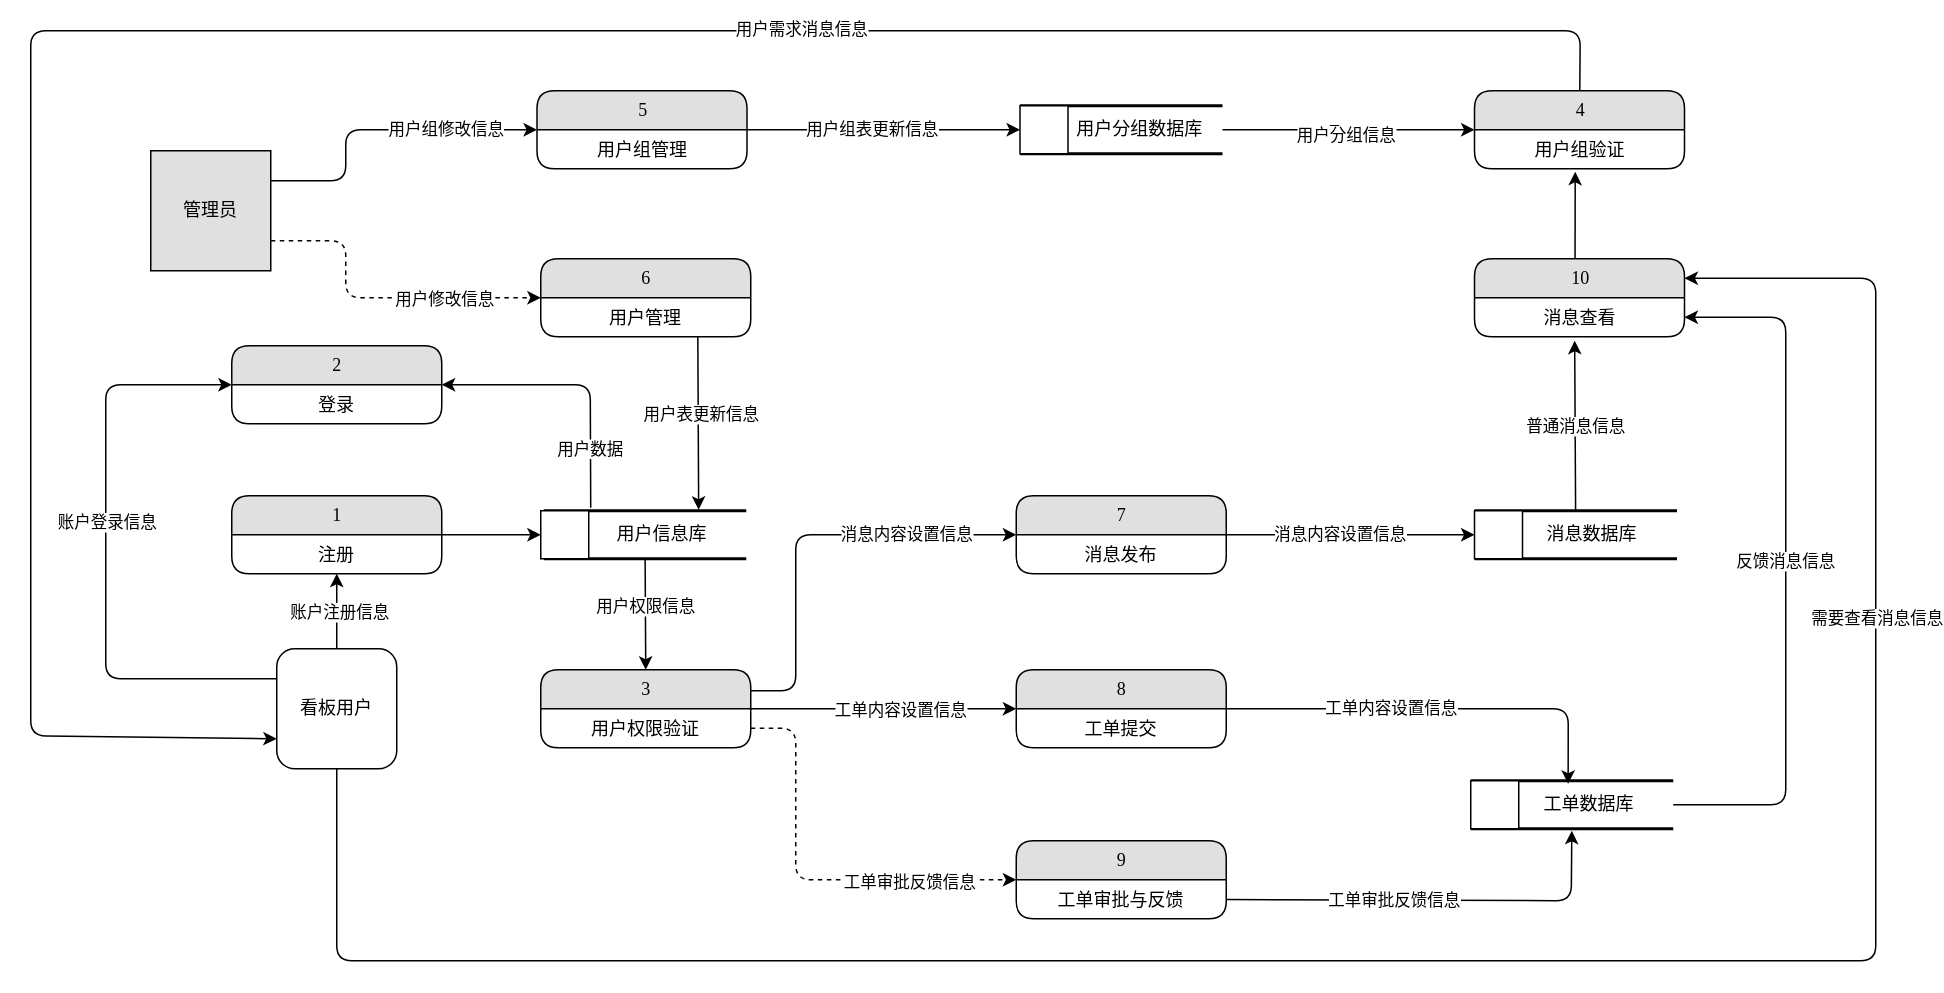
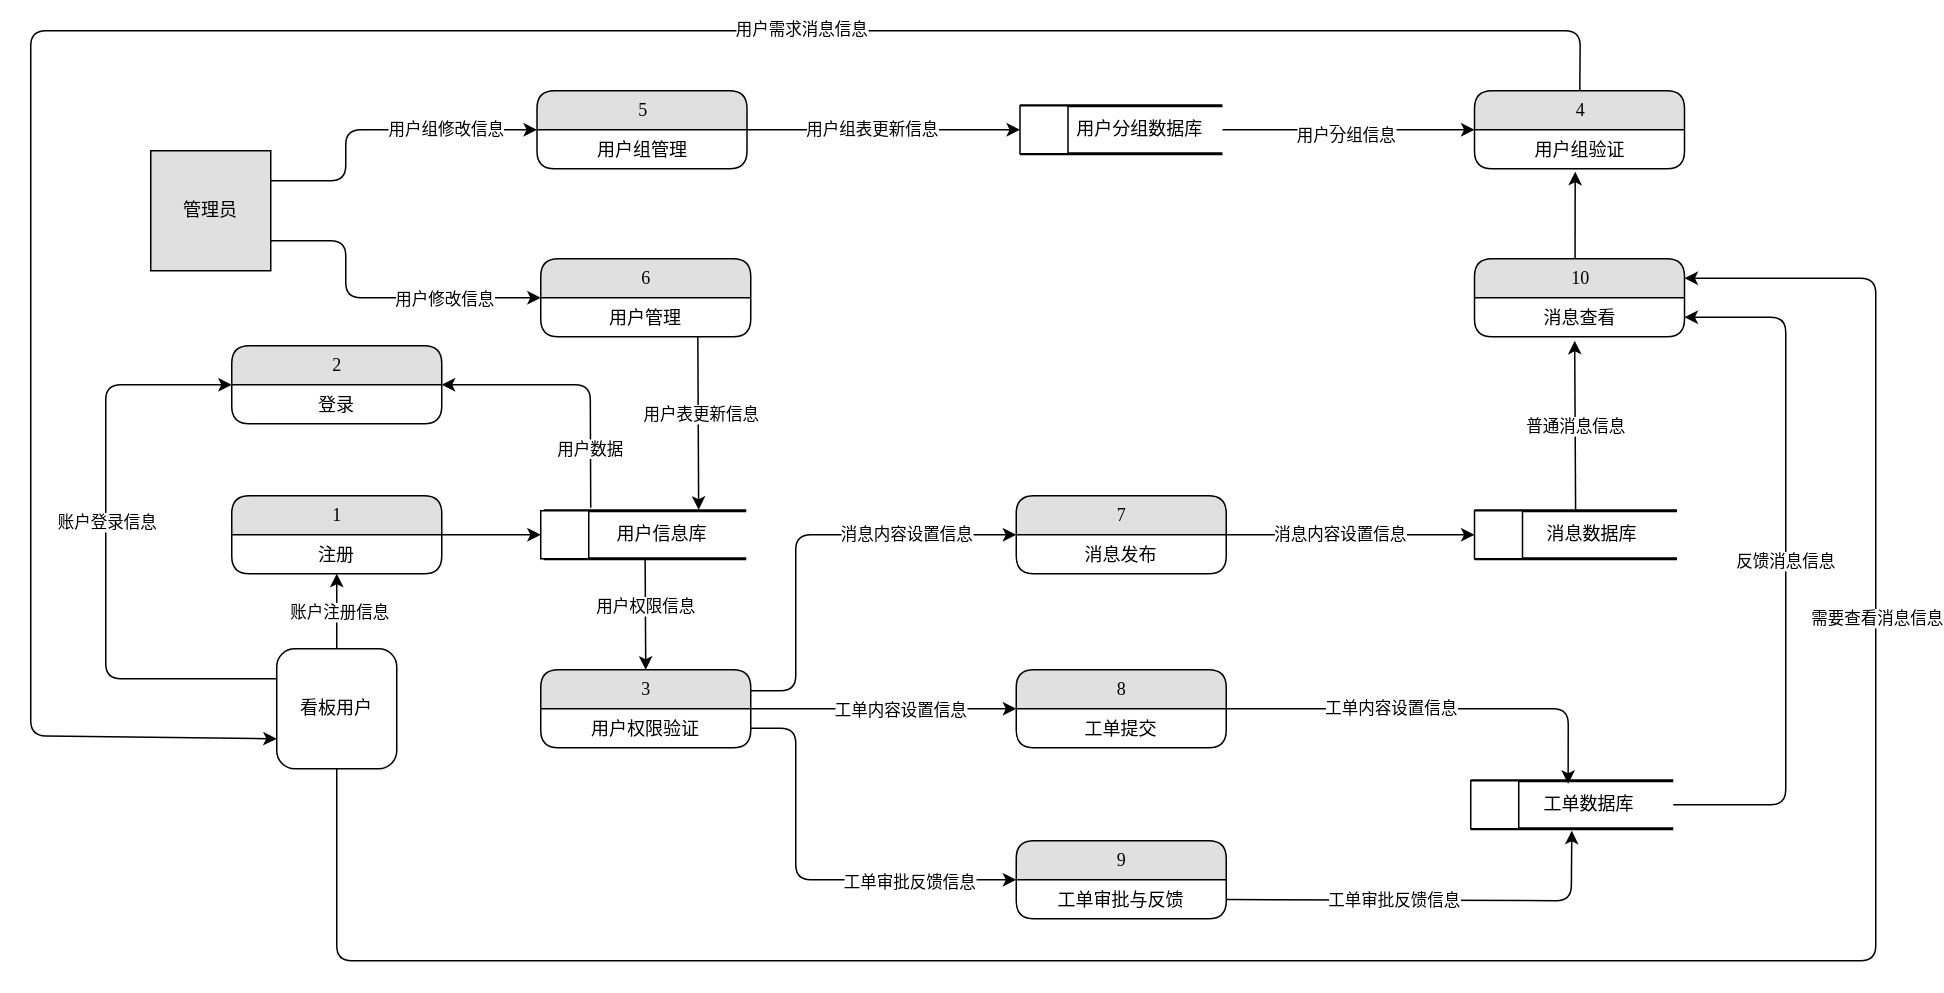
(346, 258) -> (346, 258)
(796, 807) -> (796, 807)
